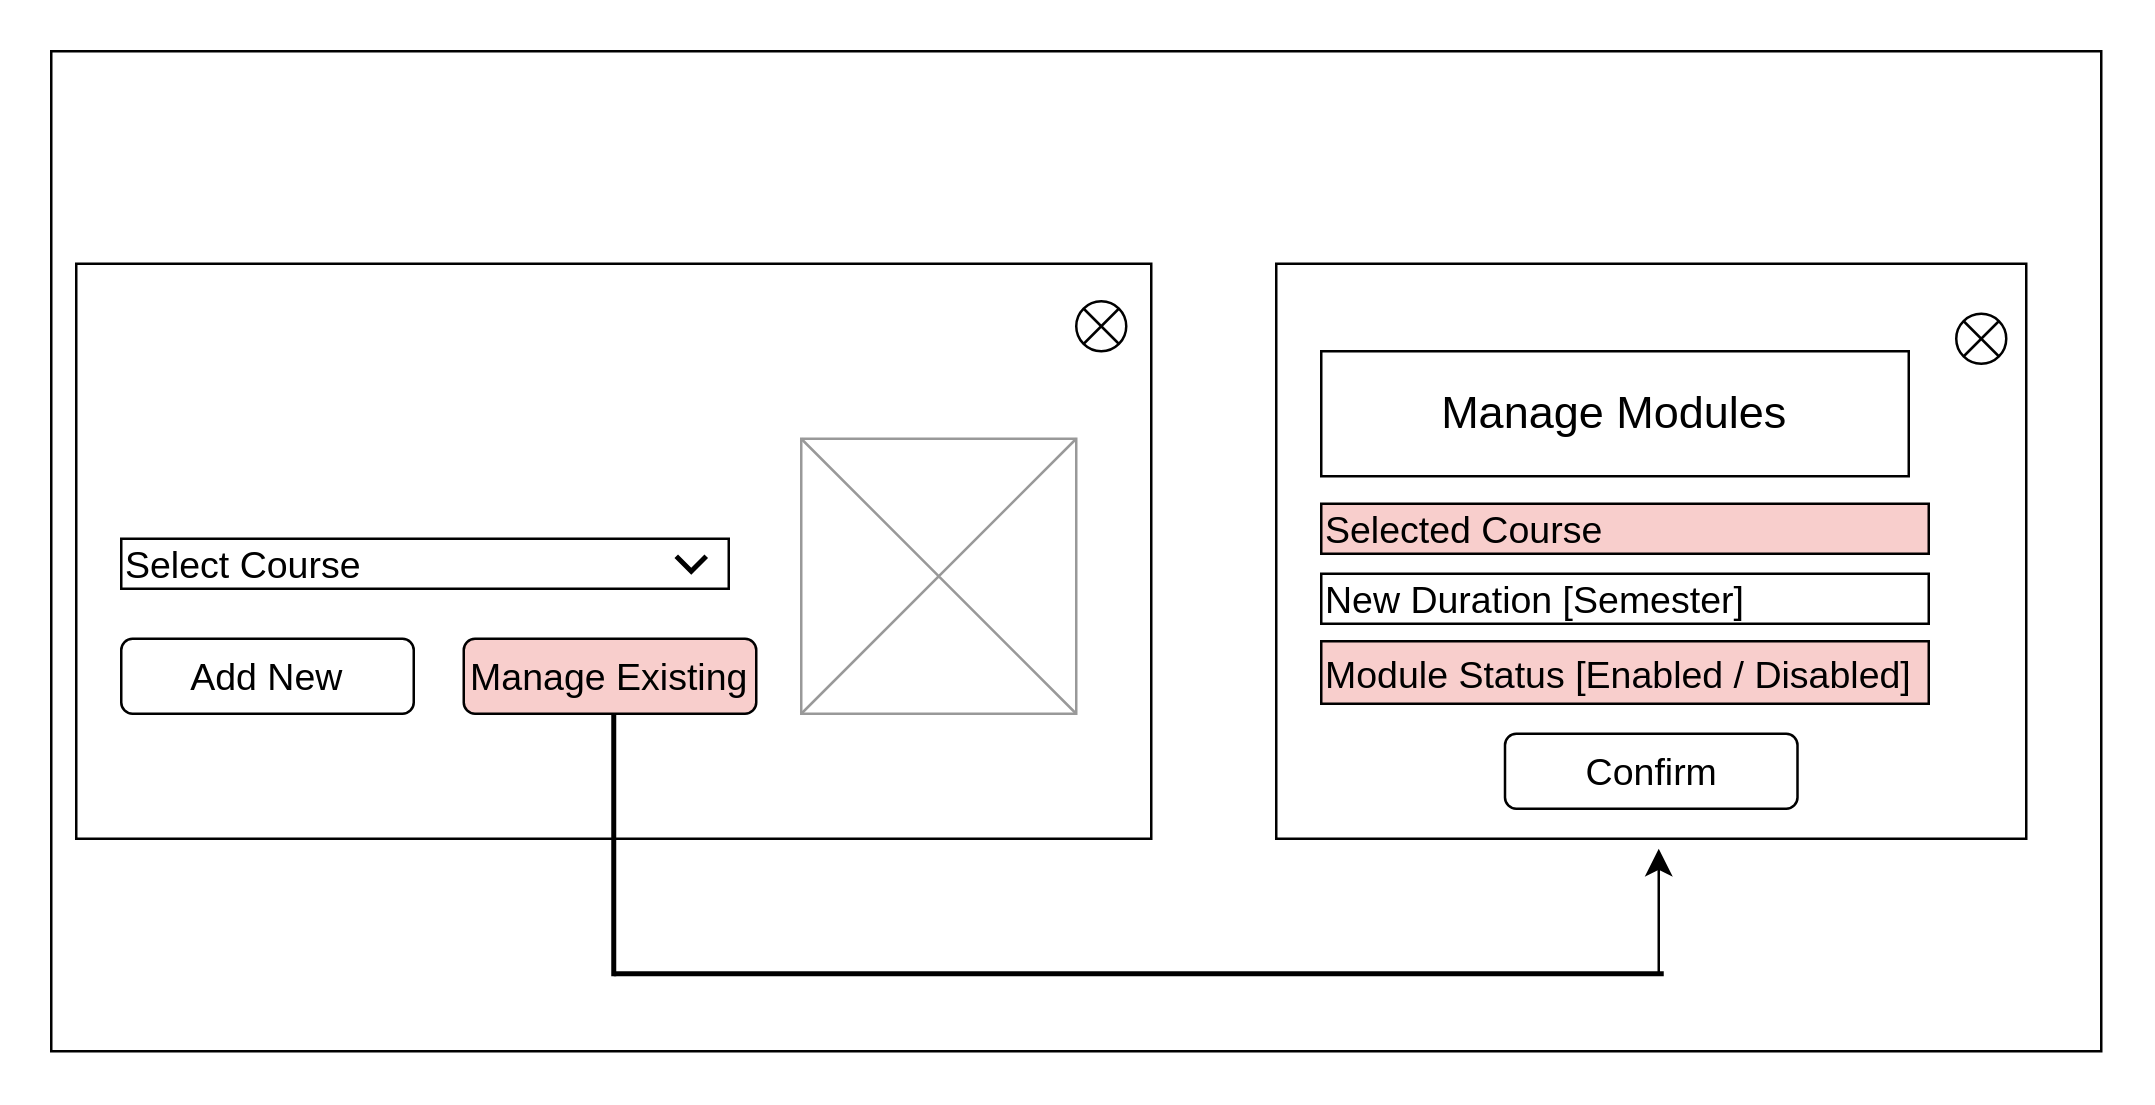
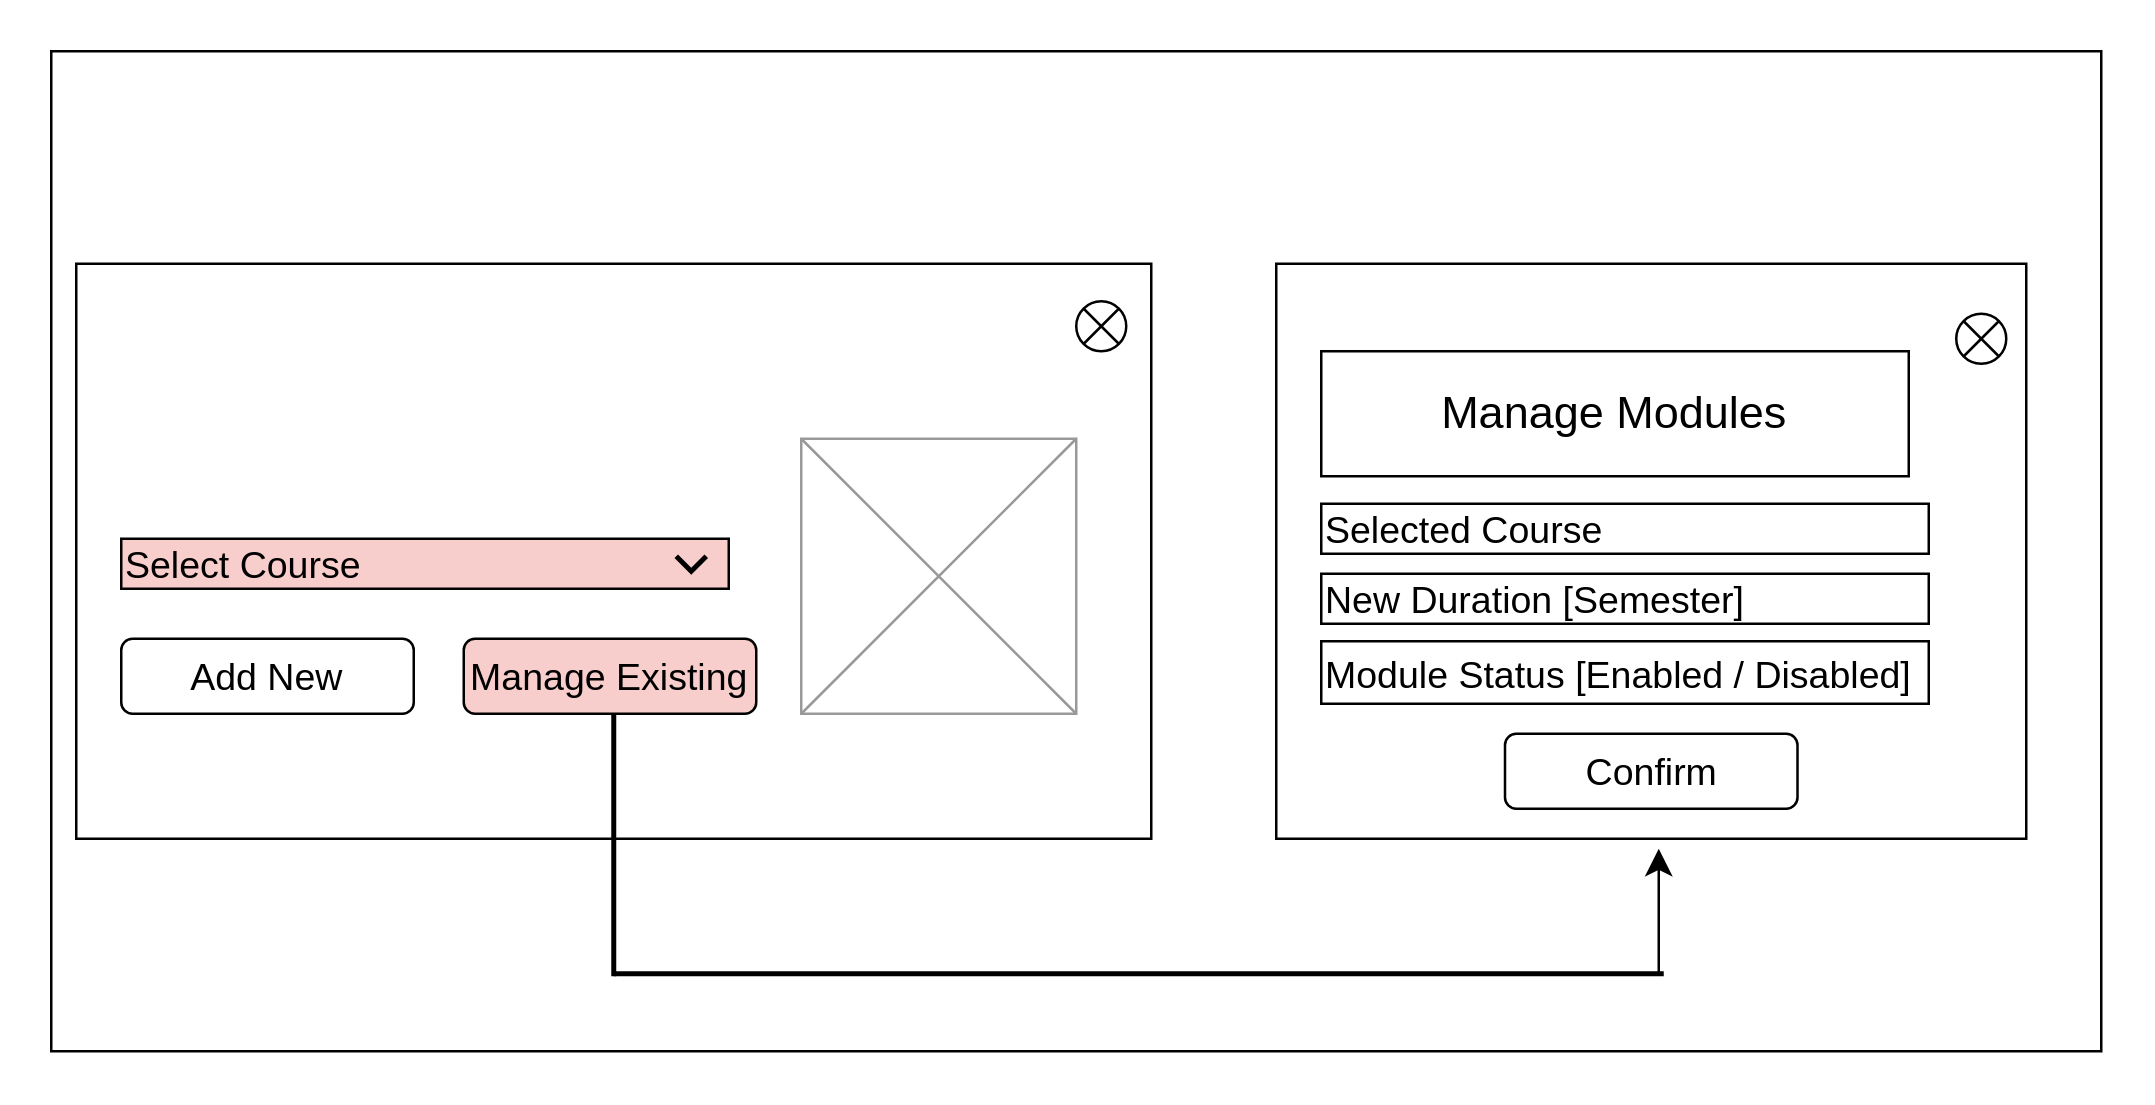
(1625, 529) -> (1625, 529)
(425, 564) -> (425, 564)
(1625, 673) -> (1625, 673)
